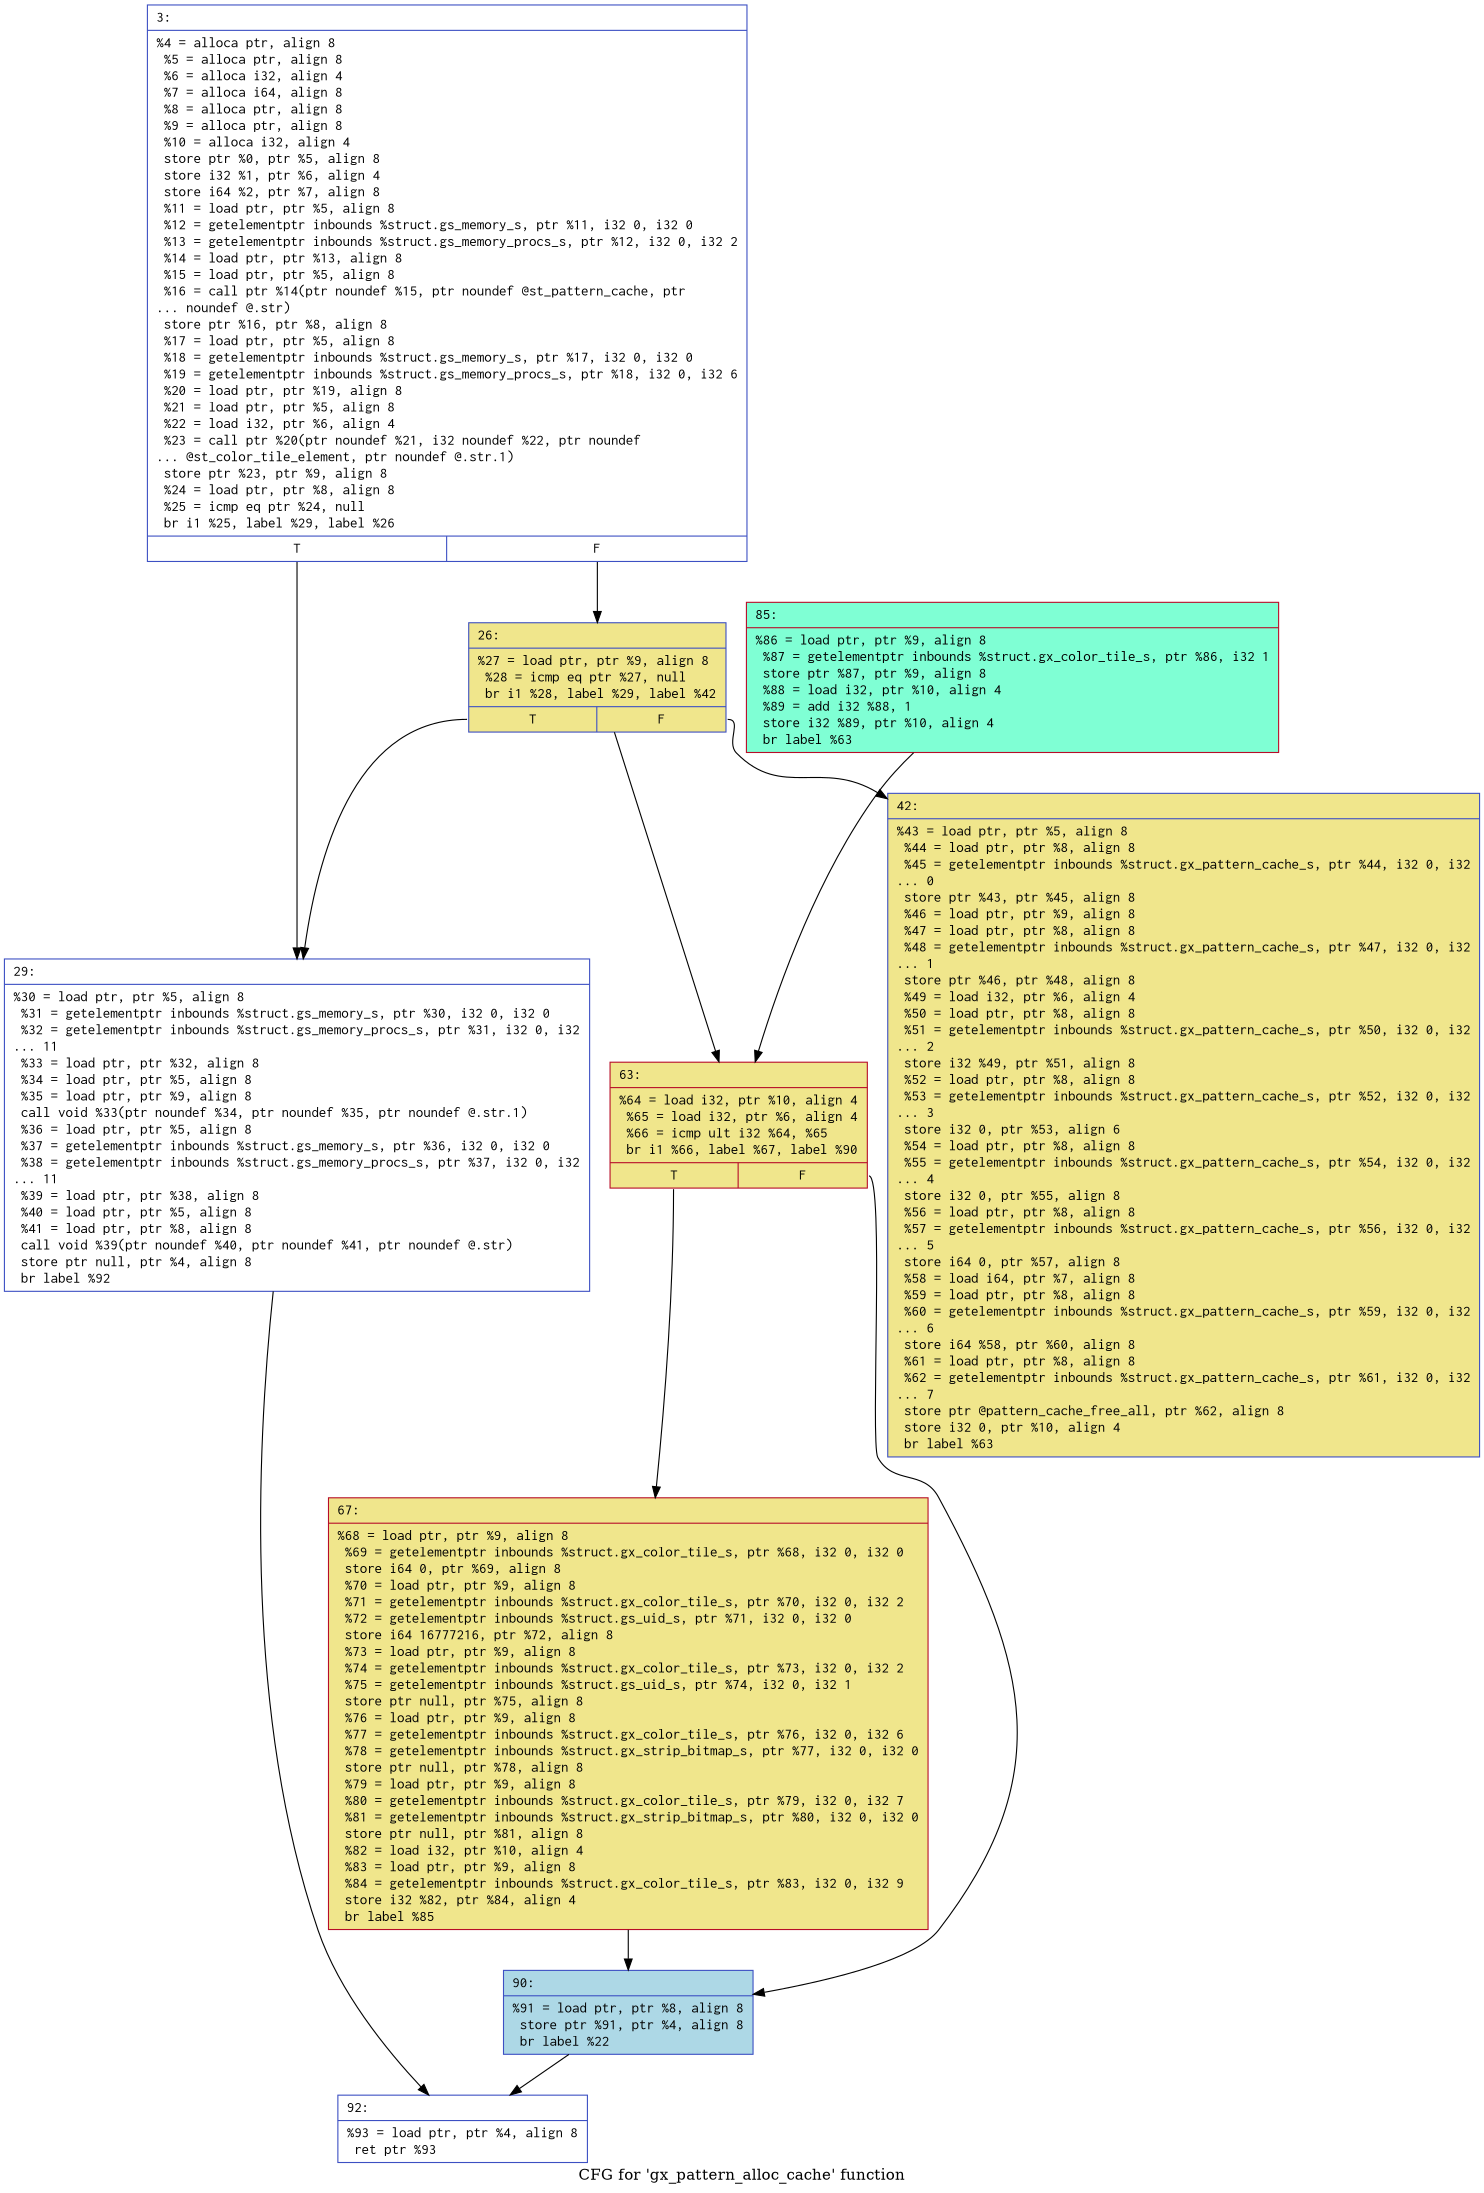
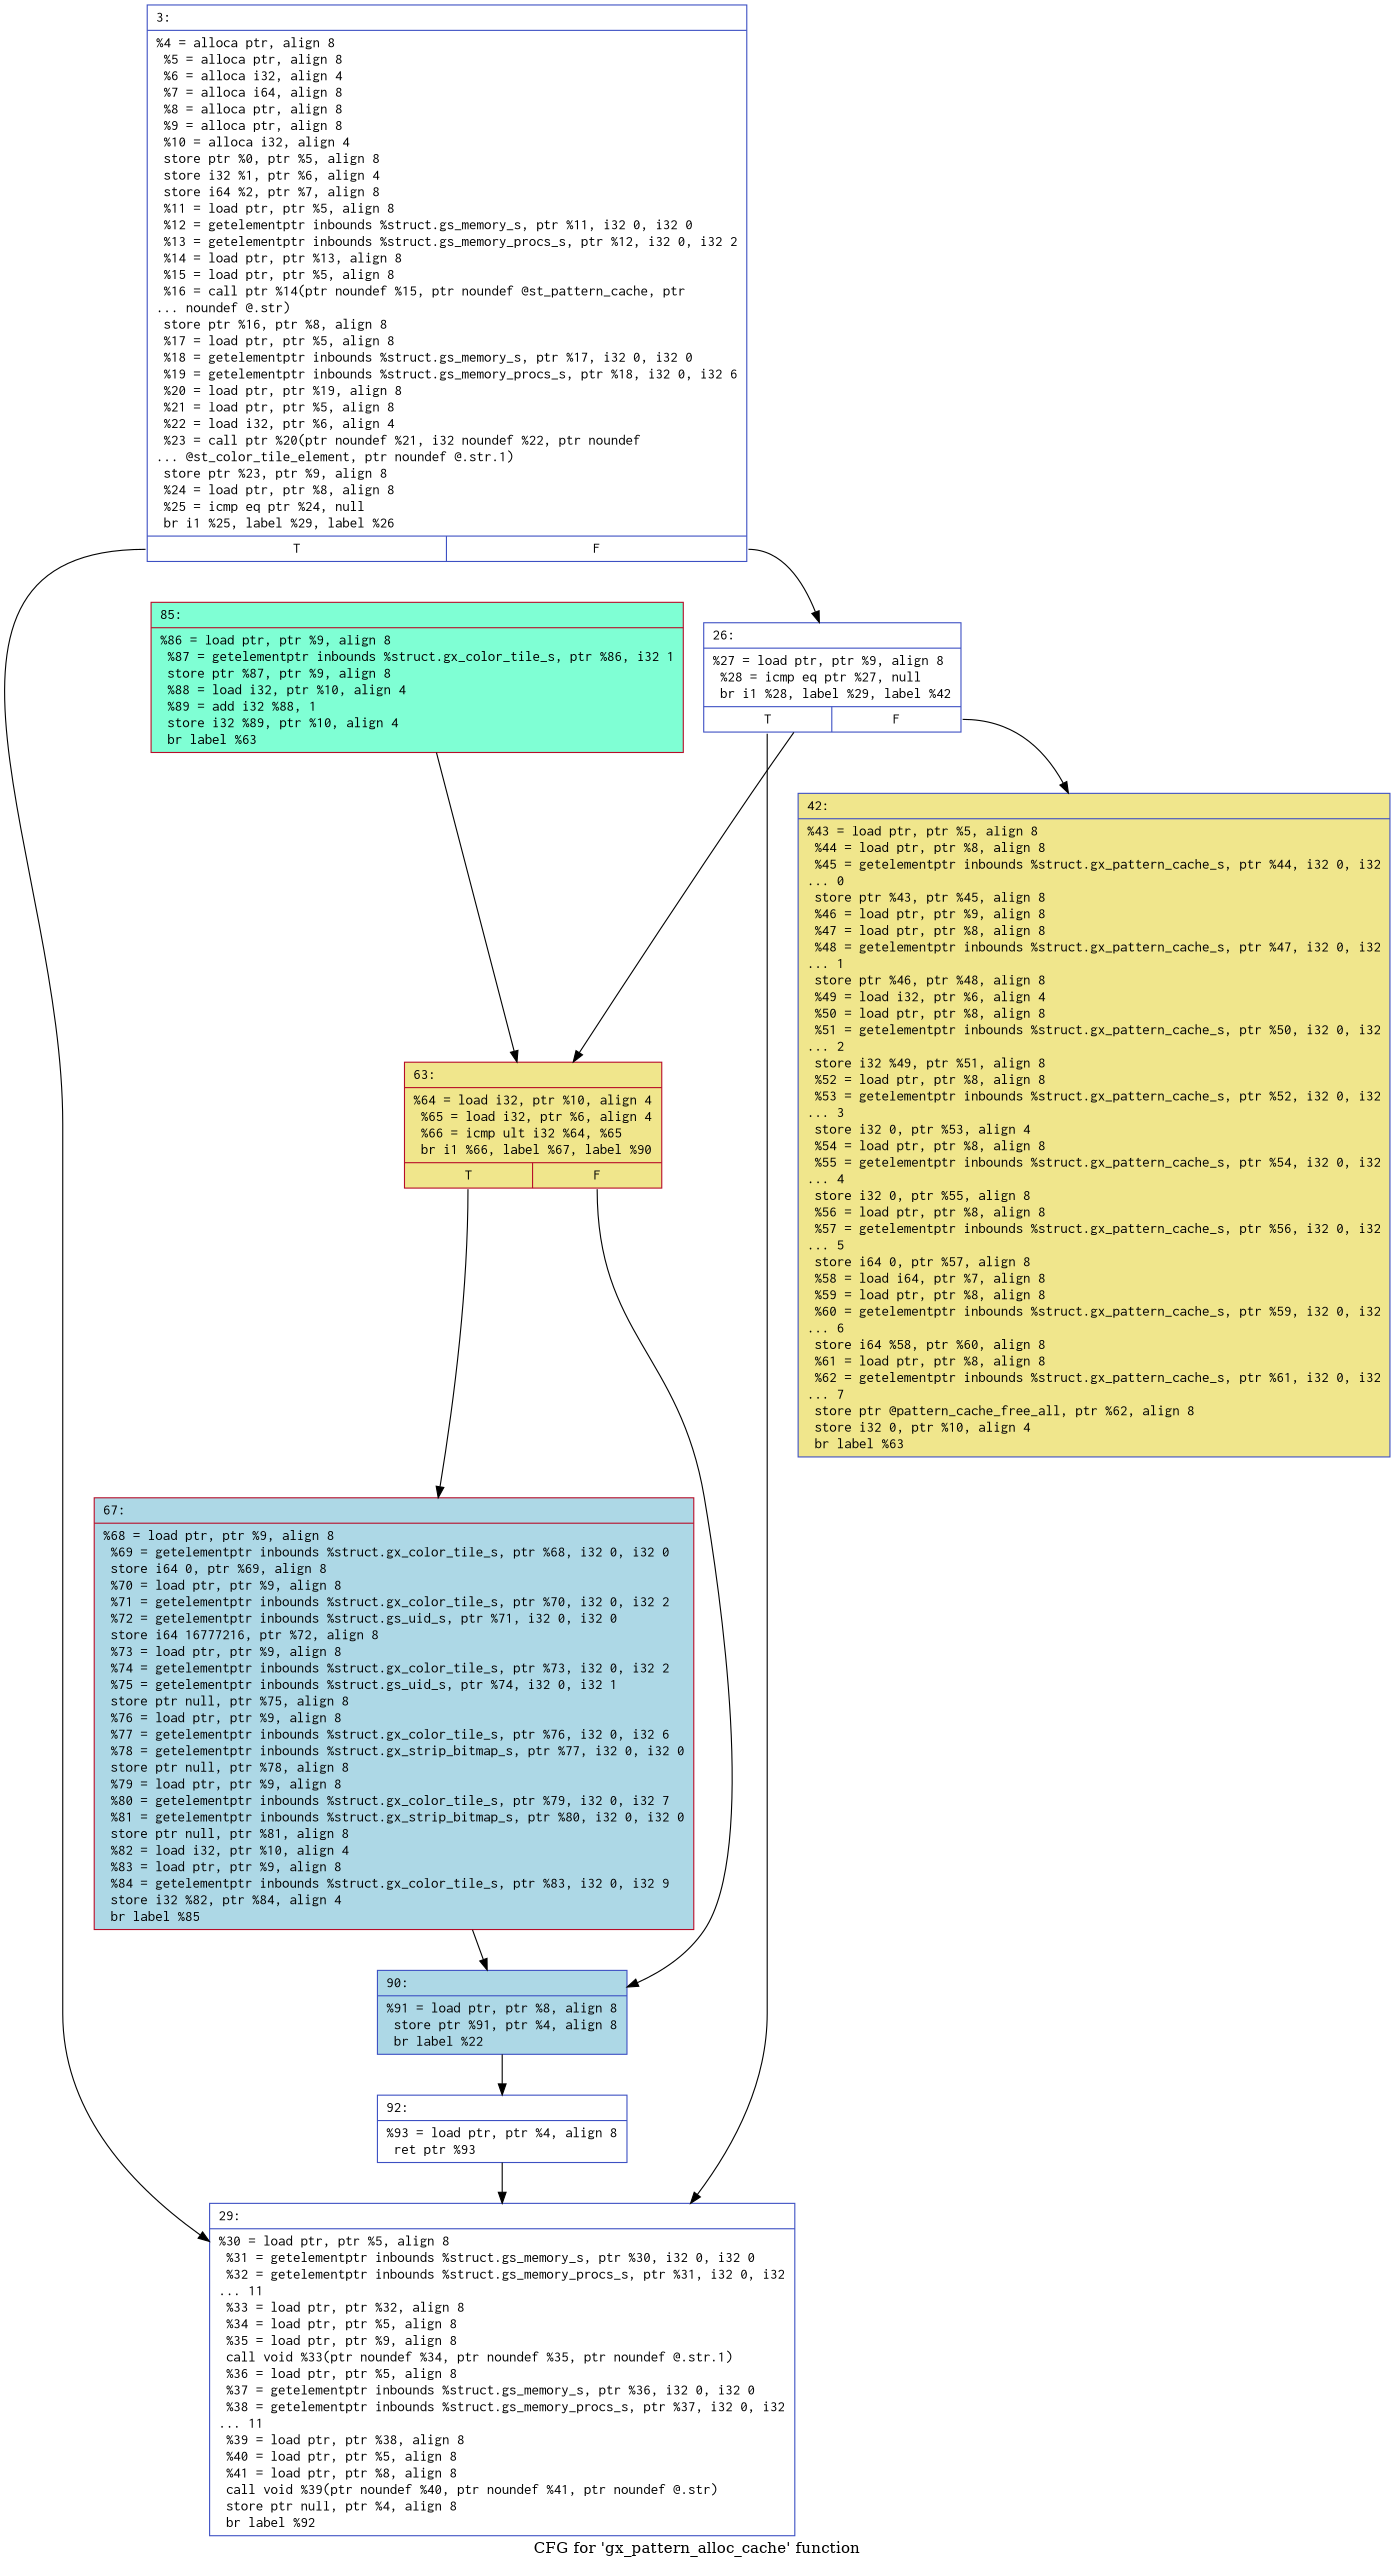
(597, 677) -> (832, 677)
(1009, 1129) -> (919, 1129)
(271, 1708) -> (502, 2177)
(628, 1714) -> (394, 1714)
